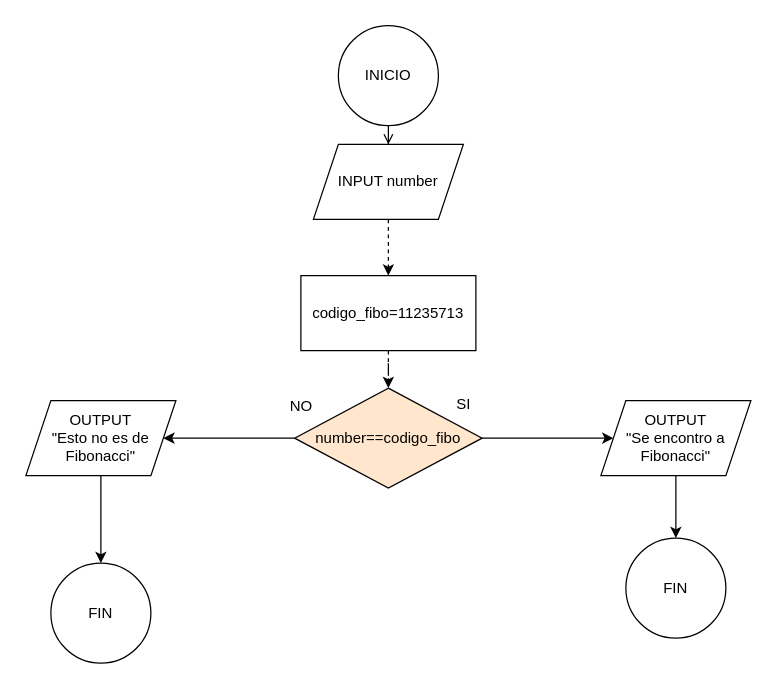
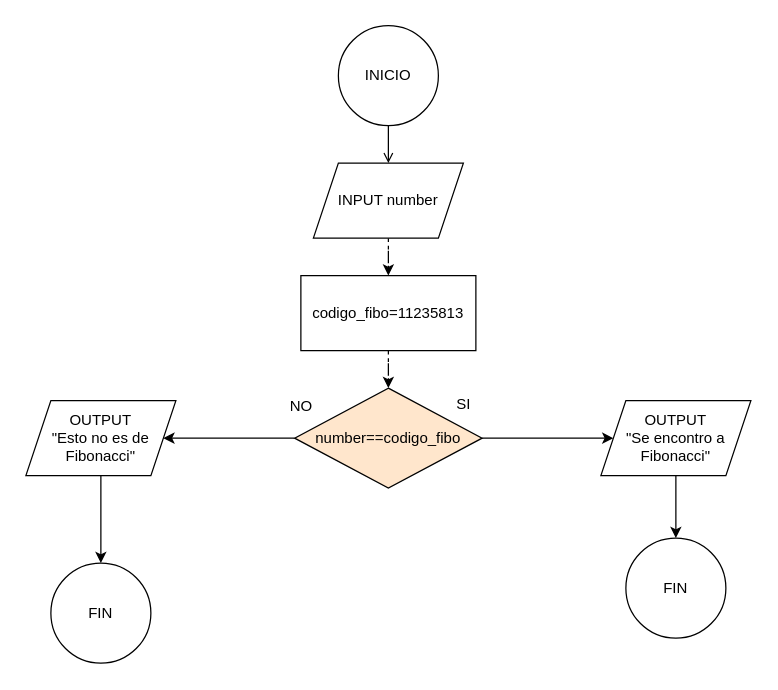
(388, 182) -> (388, 201)
(388, 313) -> (388, 313)
